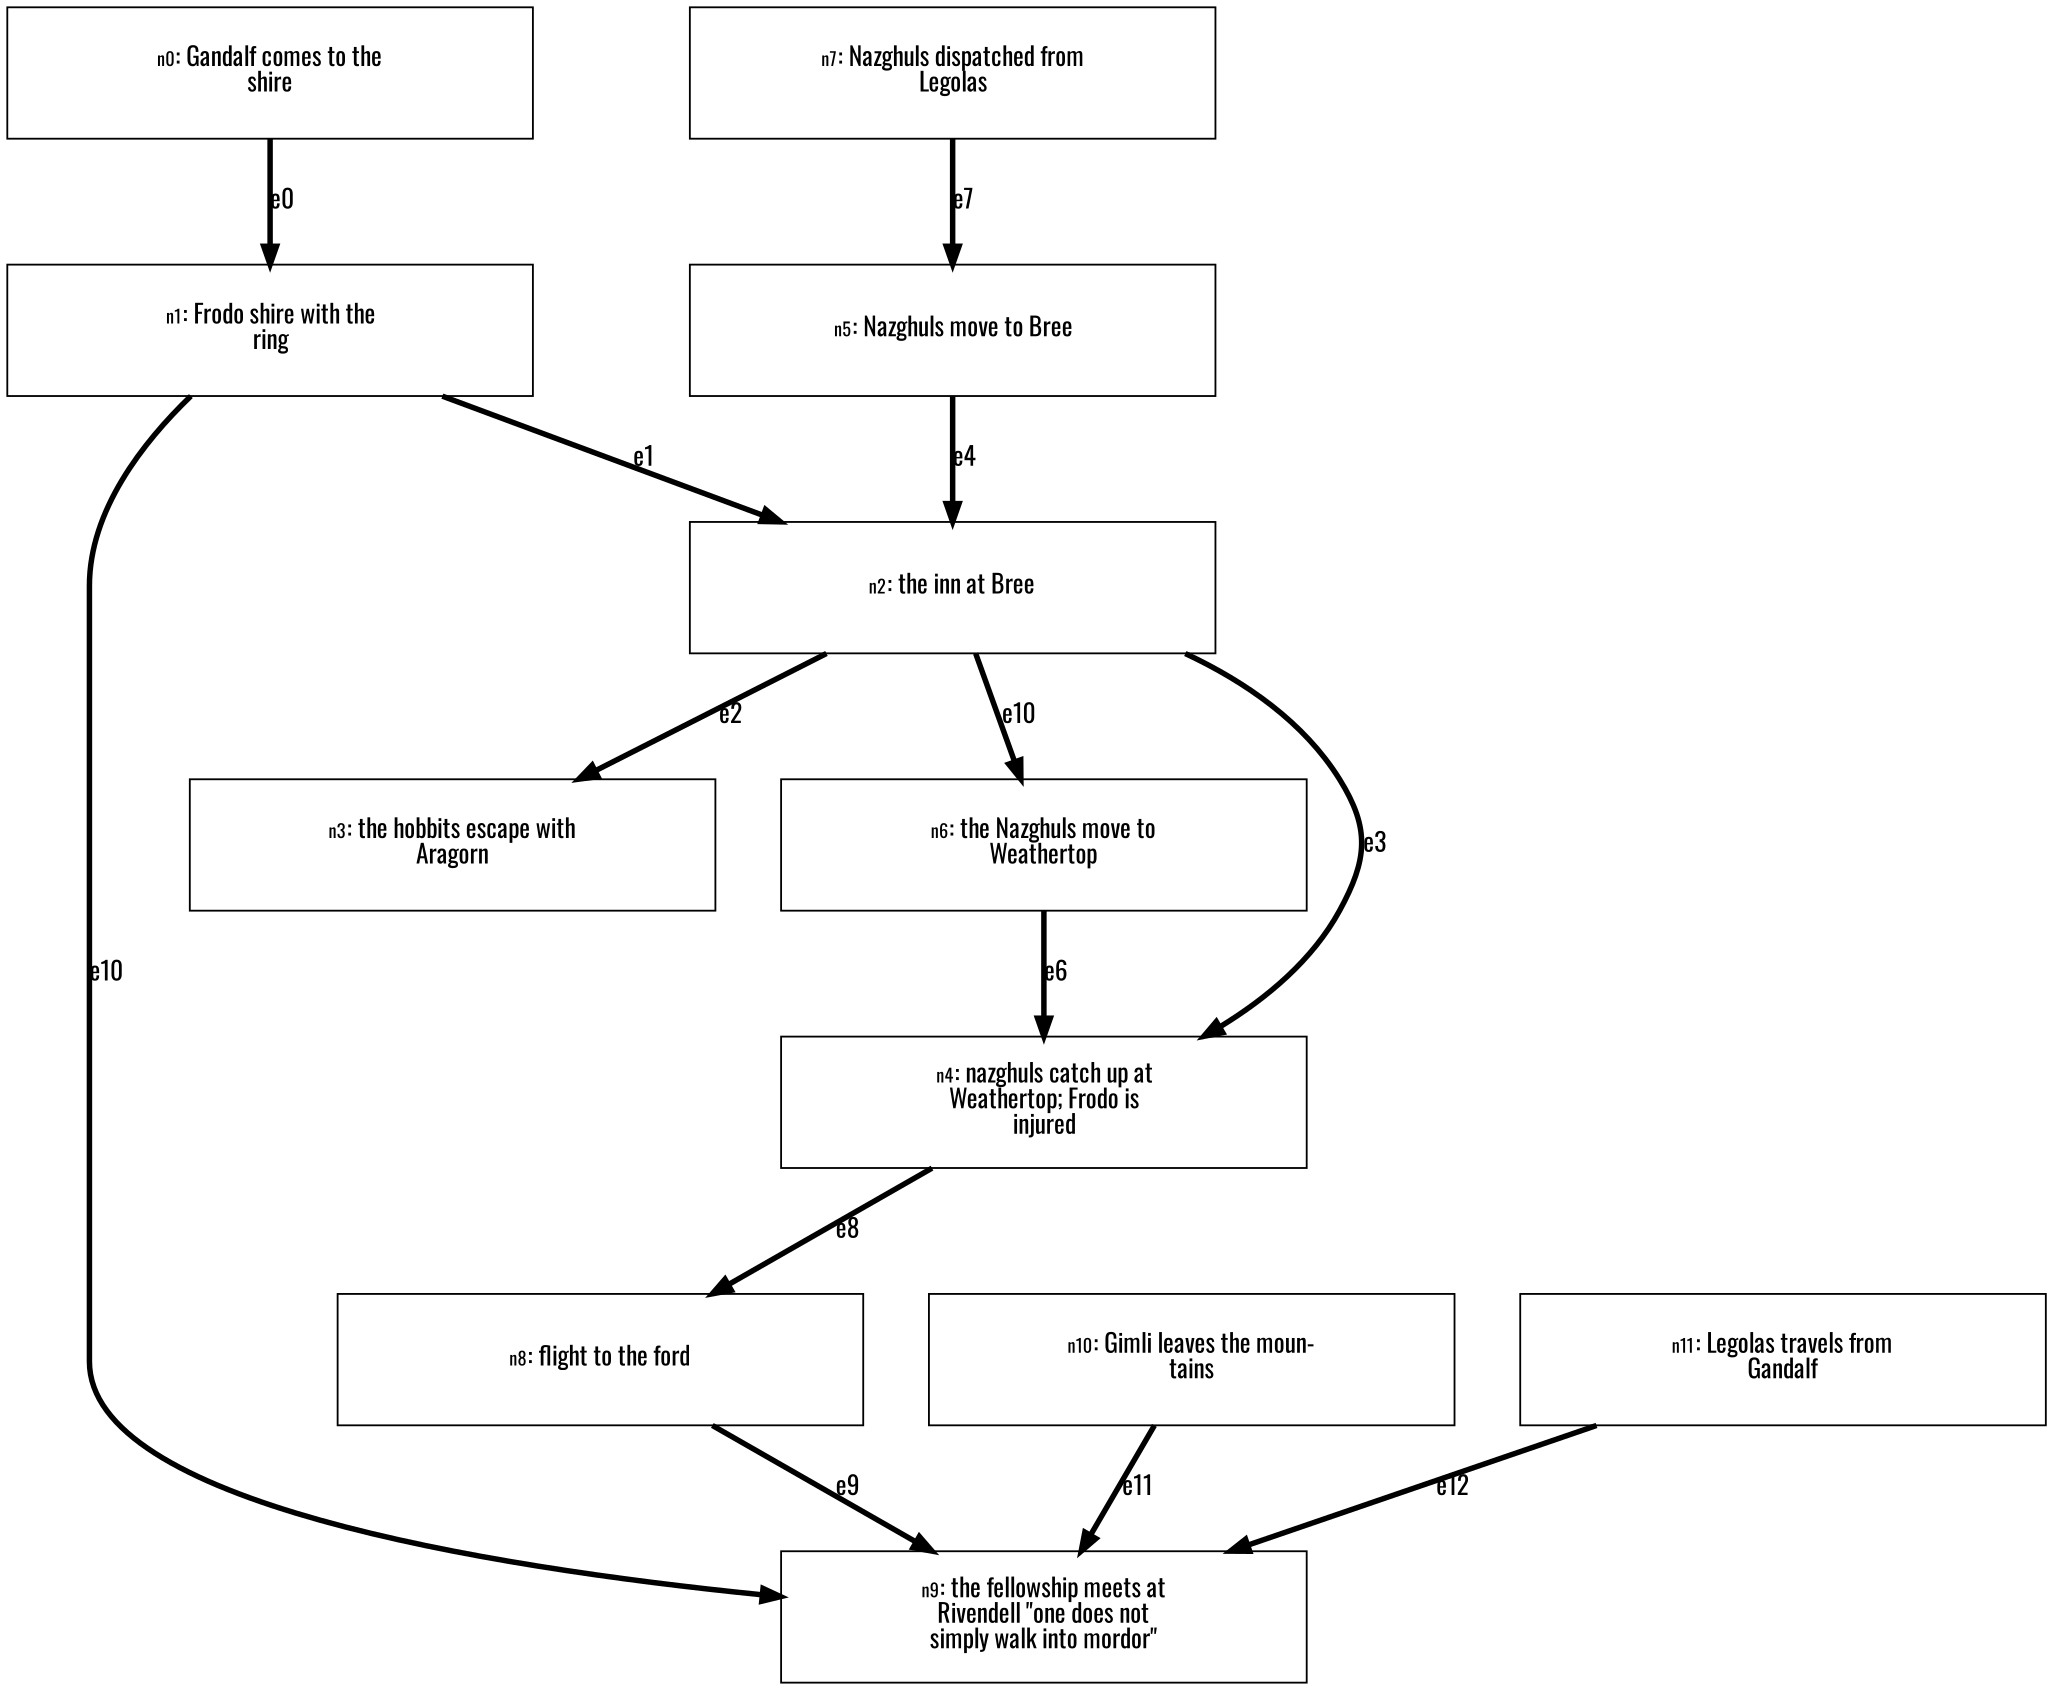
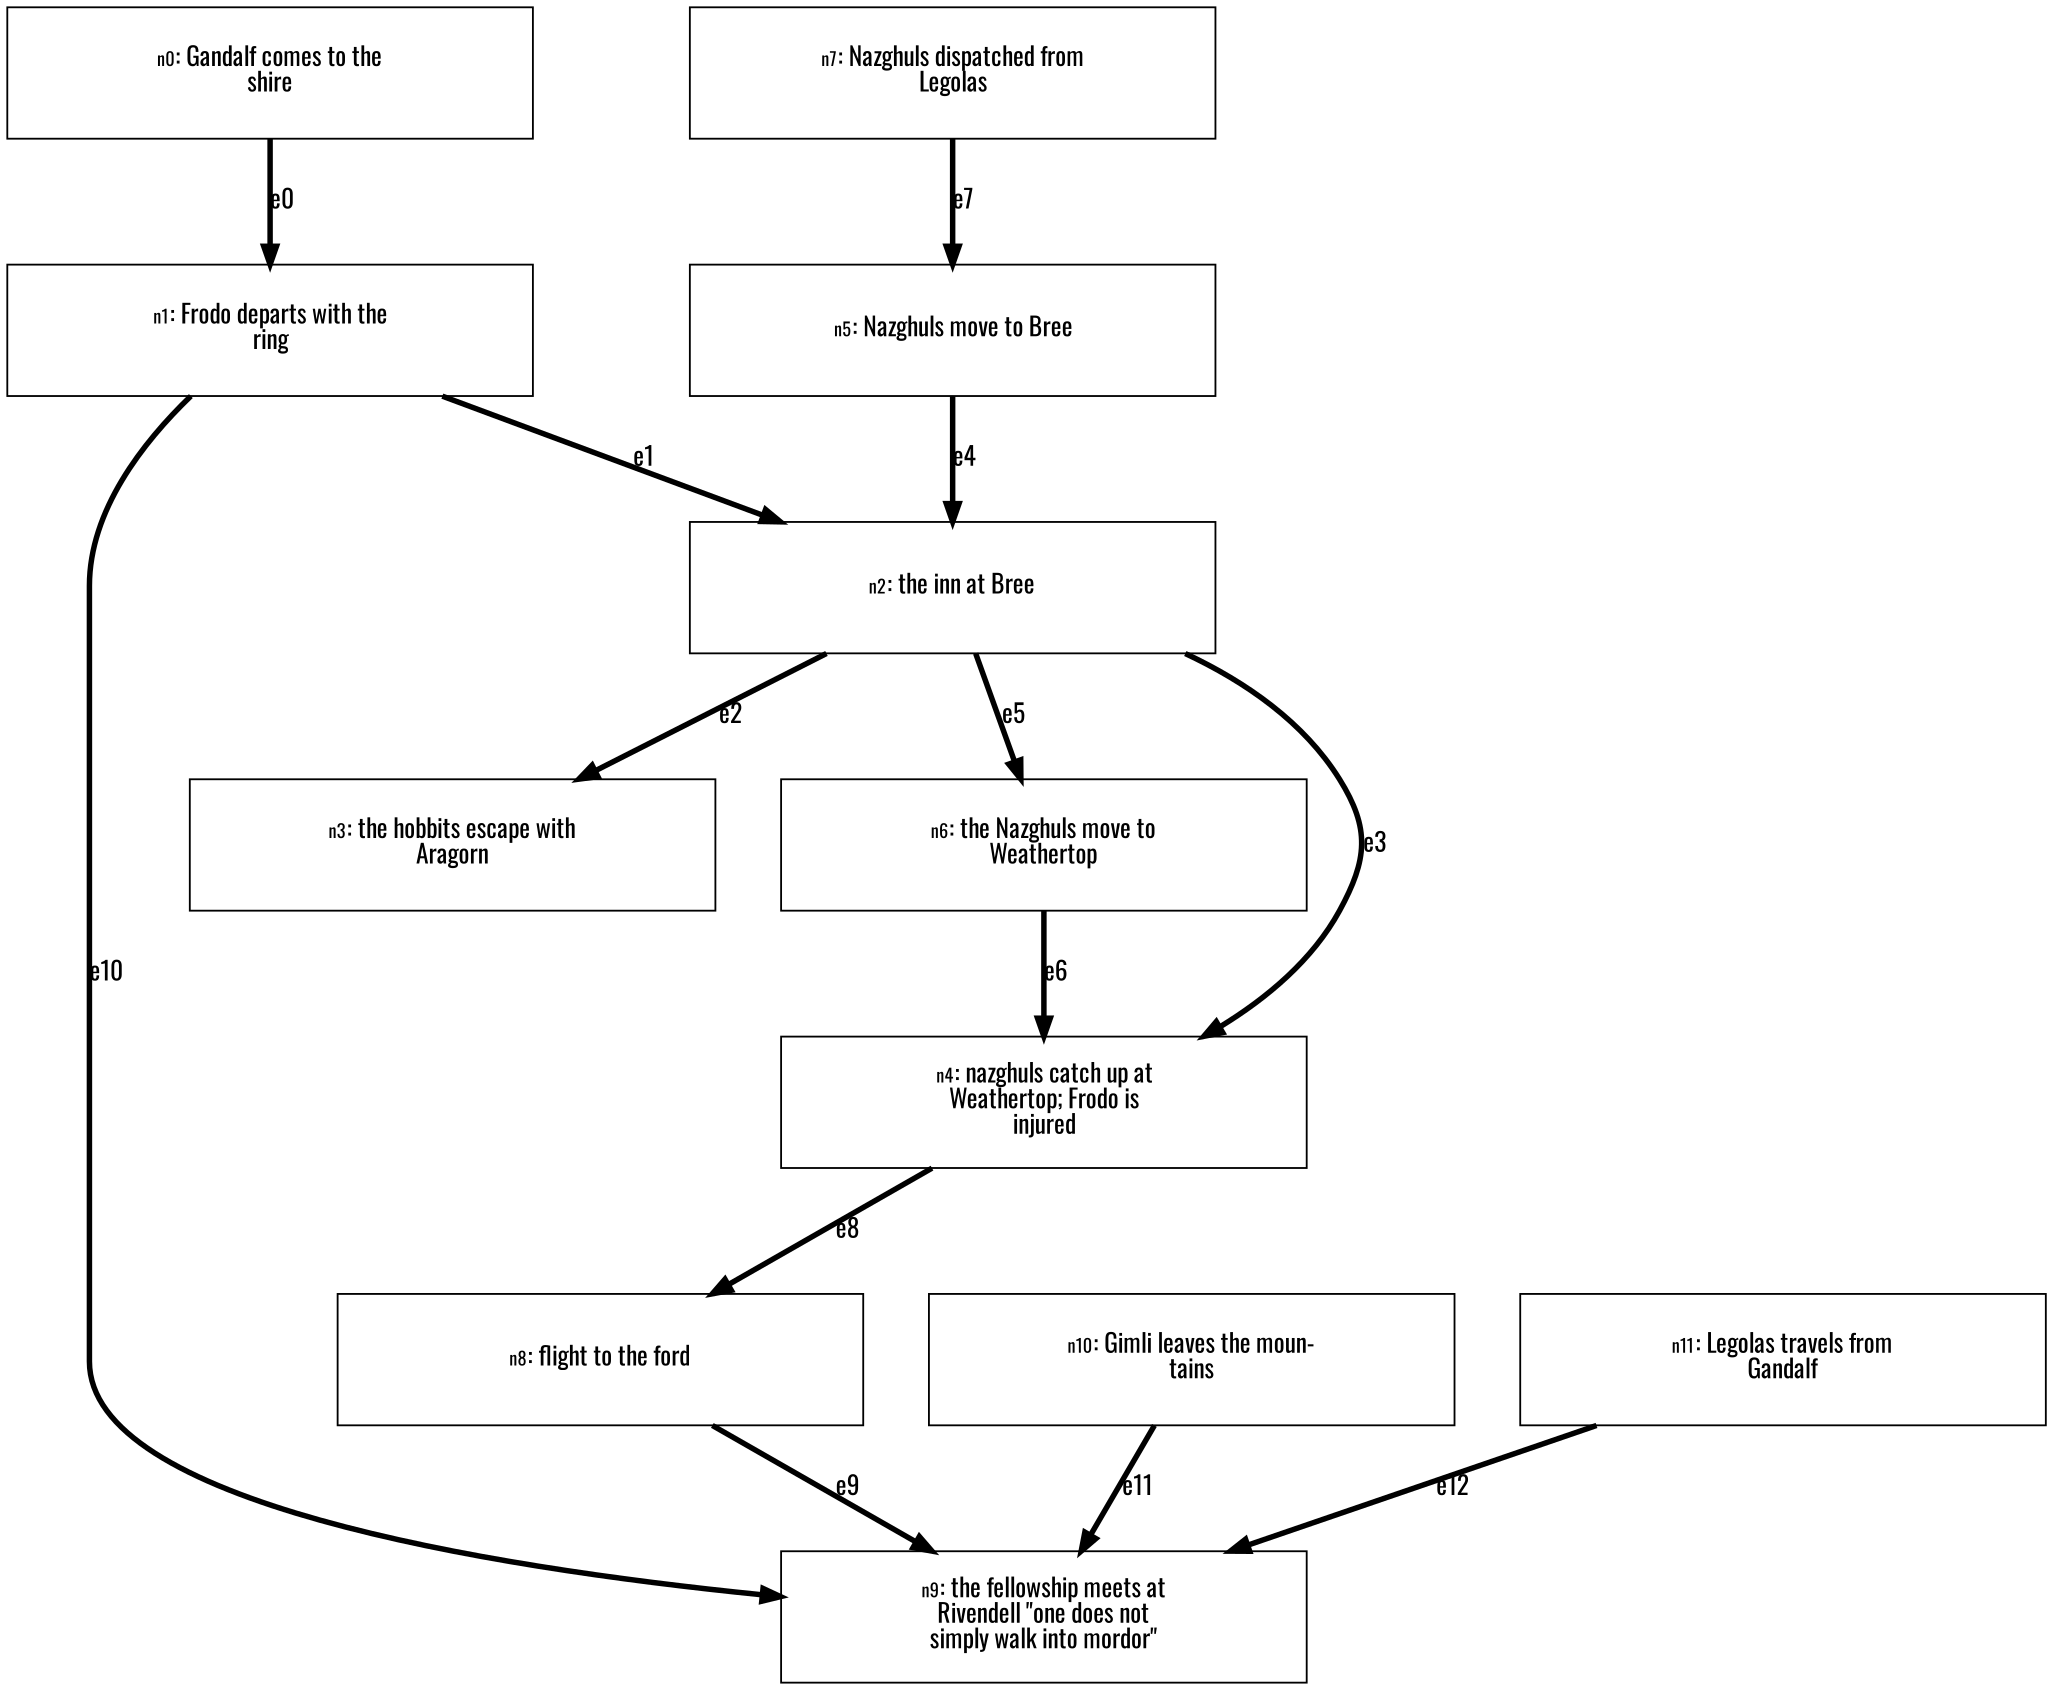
(279, 316) -> (279, 316)
(1019, 716) -> (1014, 716)
